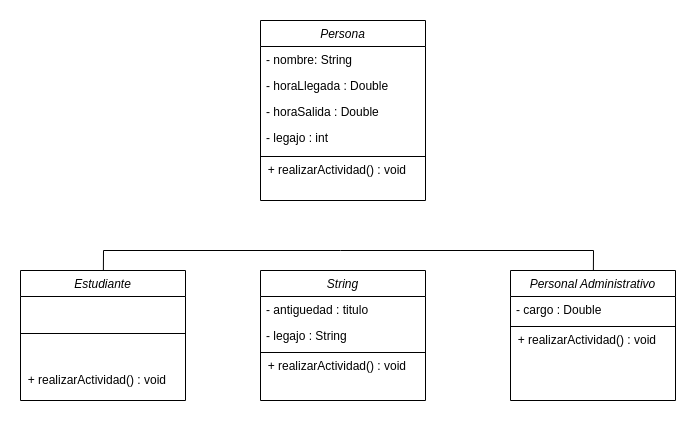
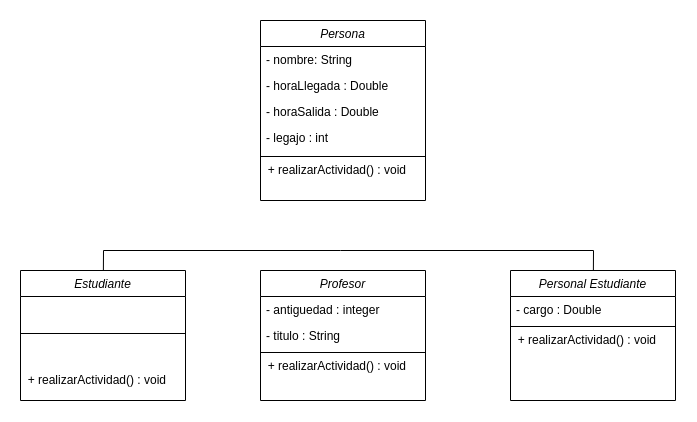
(343, 284) -> (343, 284)
(593, 284) -> (593, 284)
(326, 310) -> (331, 310)
(314, 336) -> (312, 336)
